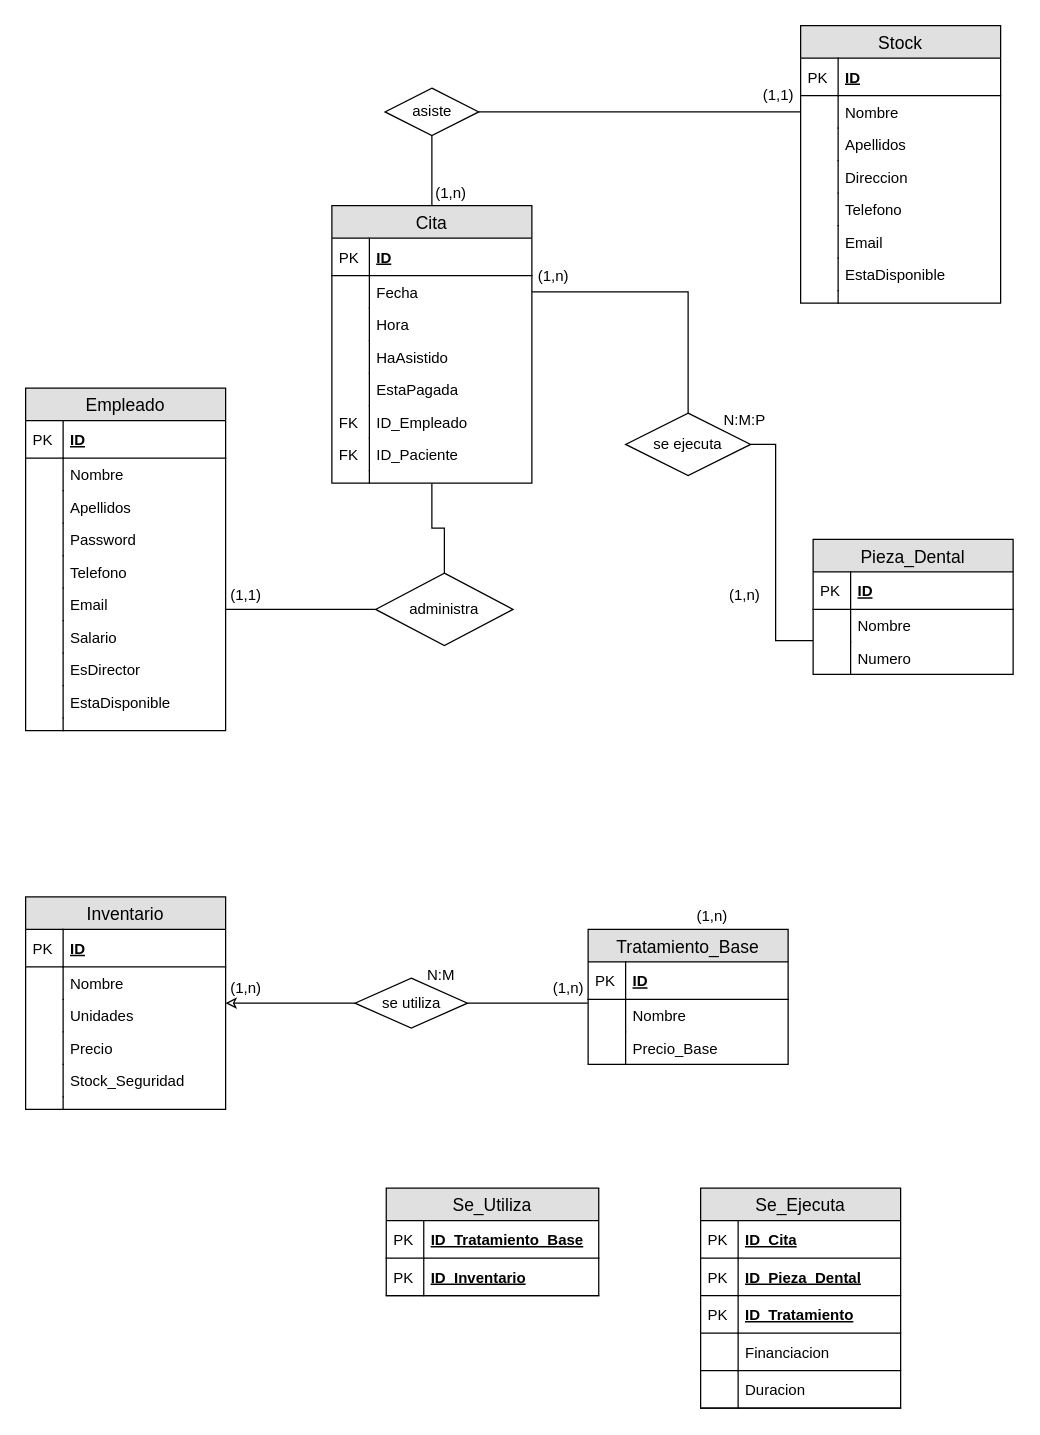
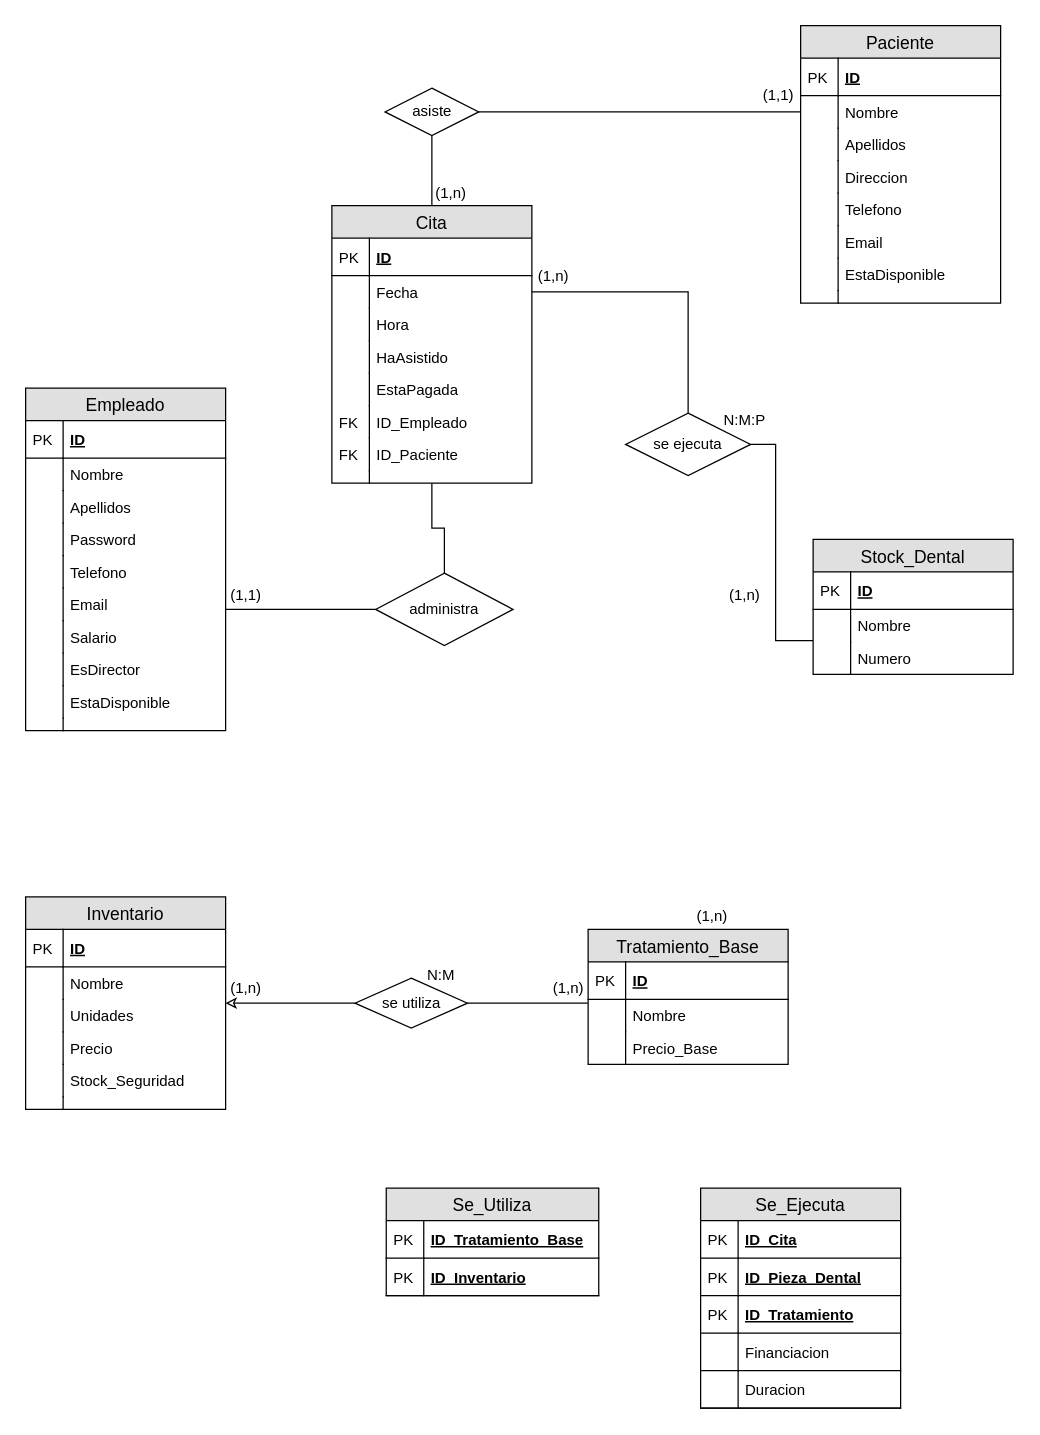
(900, 43) -> (900, 43)
(913, 557) -> (913, 557)
